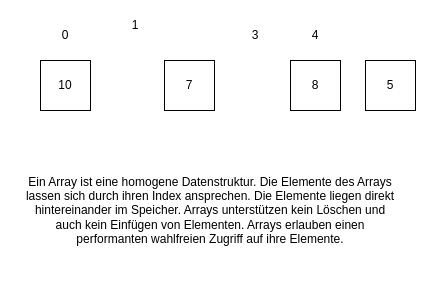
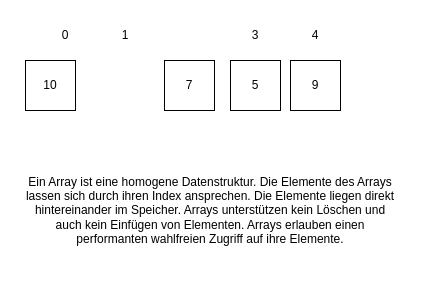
(136, 26) -> (126, 36)
(66, 86) -> (51, 86)
(316, 86) -> (316, 86)
(391, 86) -> (256, 86)
